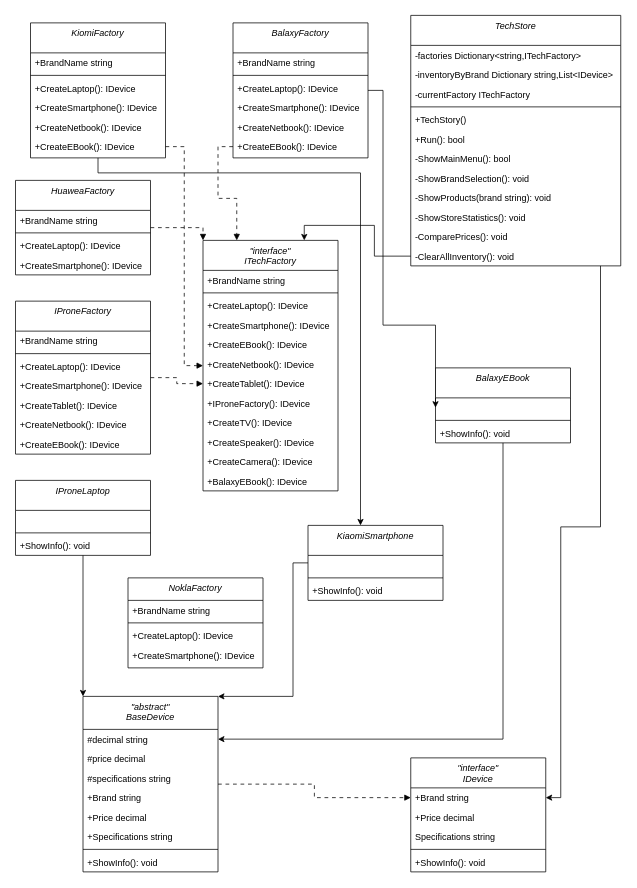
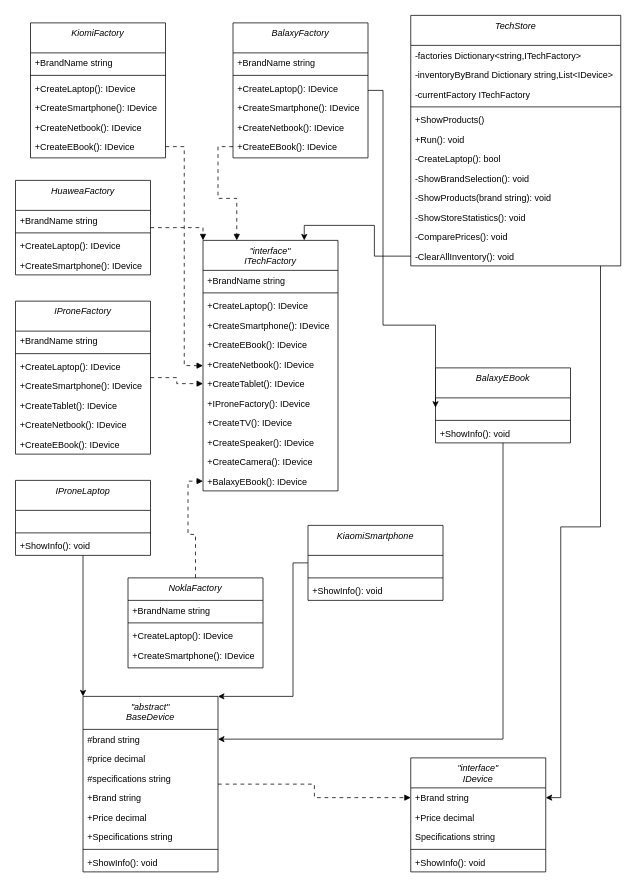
(445, 120) -> (453, 120)
(441, 140) -> (441, 140)
(463, 159) -> (464, 159)
(360, 345) -> none
none -> (195, 554)
(120, 740) -> (117, 740)
